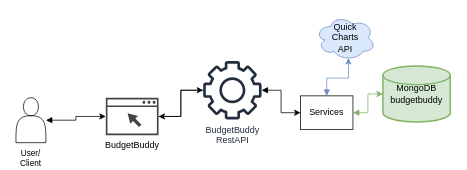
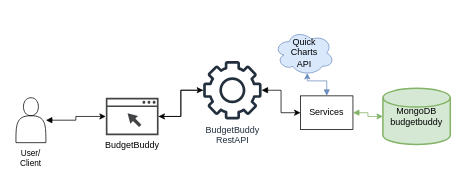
(345, 38) -> (304, 53)
(417, 94) -> (417, 117)
